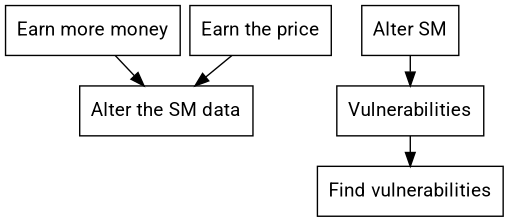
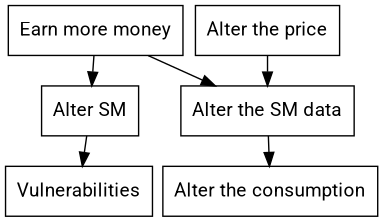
(261, 30) -> (268, 30)
none -> (93, 64)
none -> (270, 191)
(410, 191) -> none
